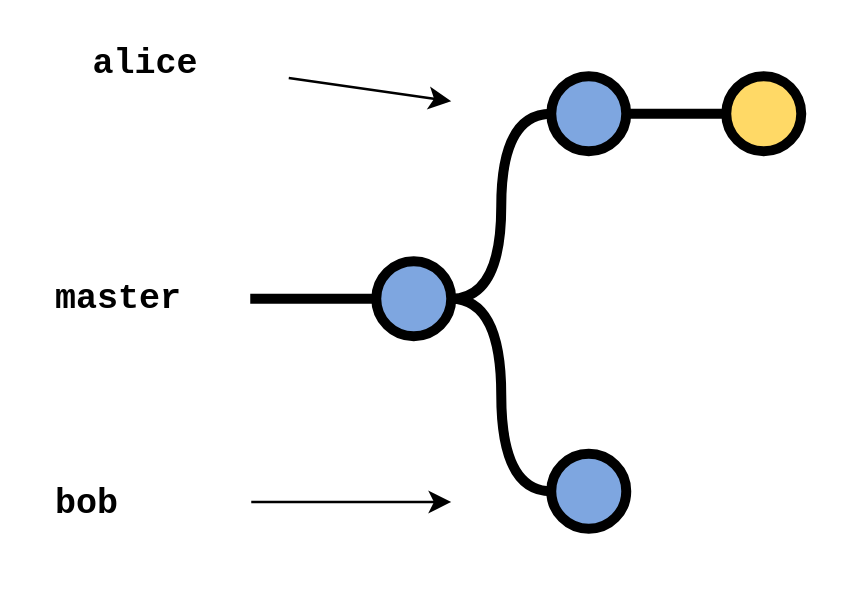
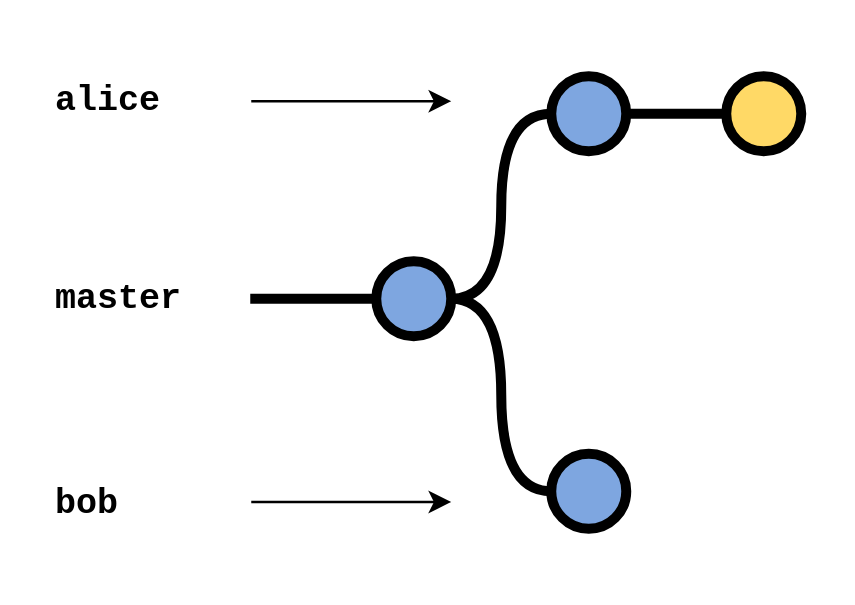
(189, 64) -> (151, 101)
